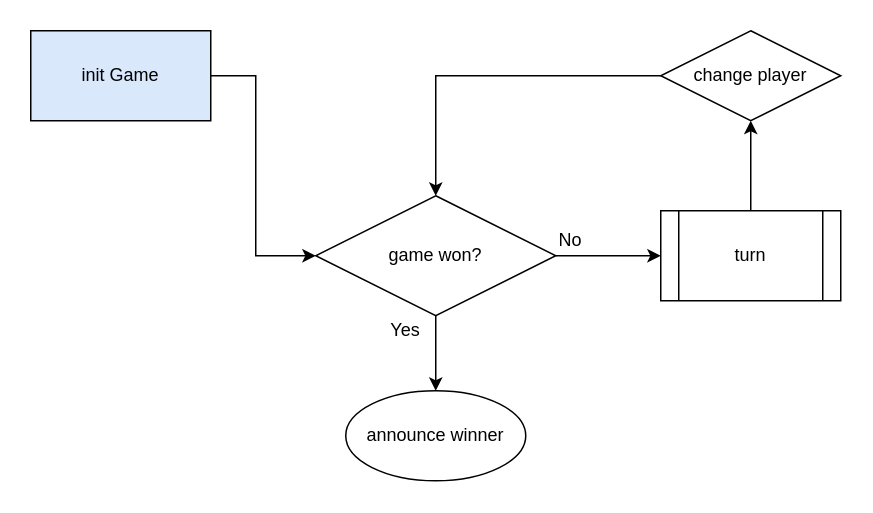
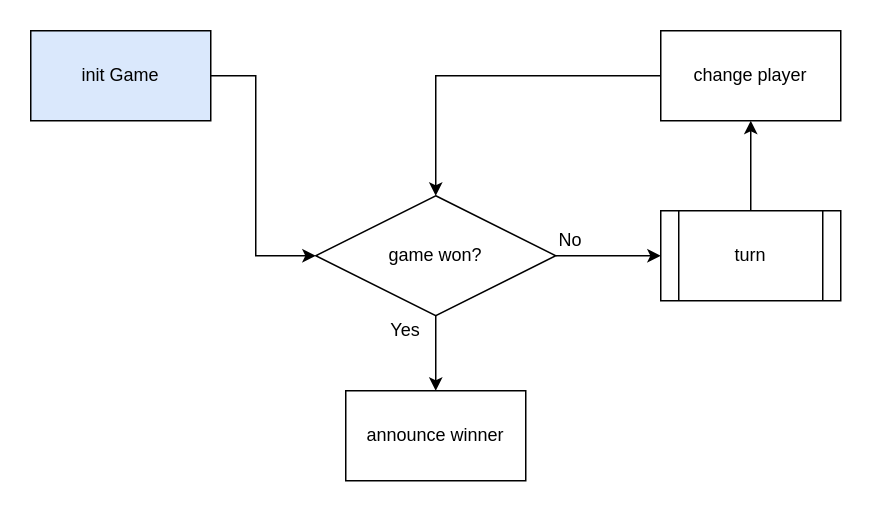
(751, 76) -> (751, 76)
(436, 436) -> (436, 436)
